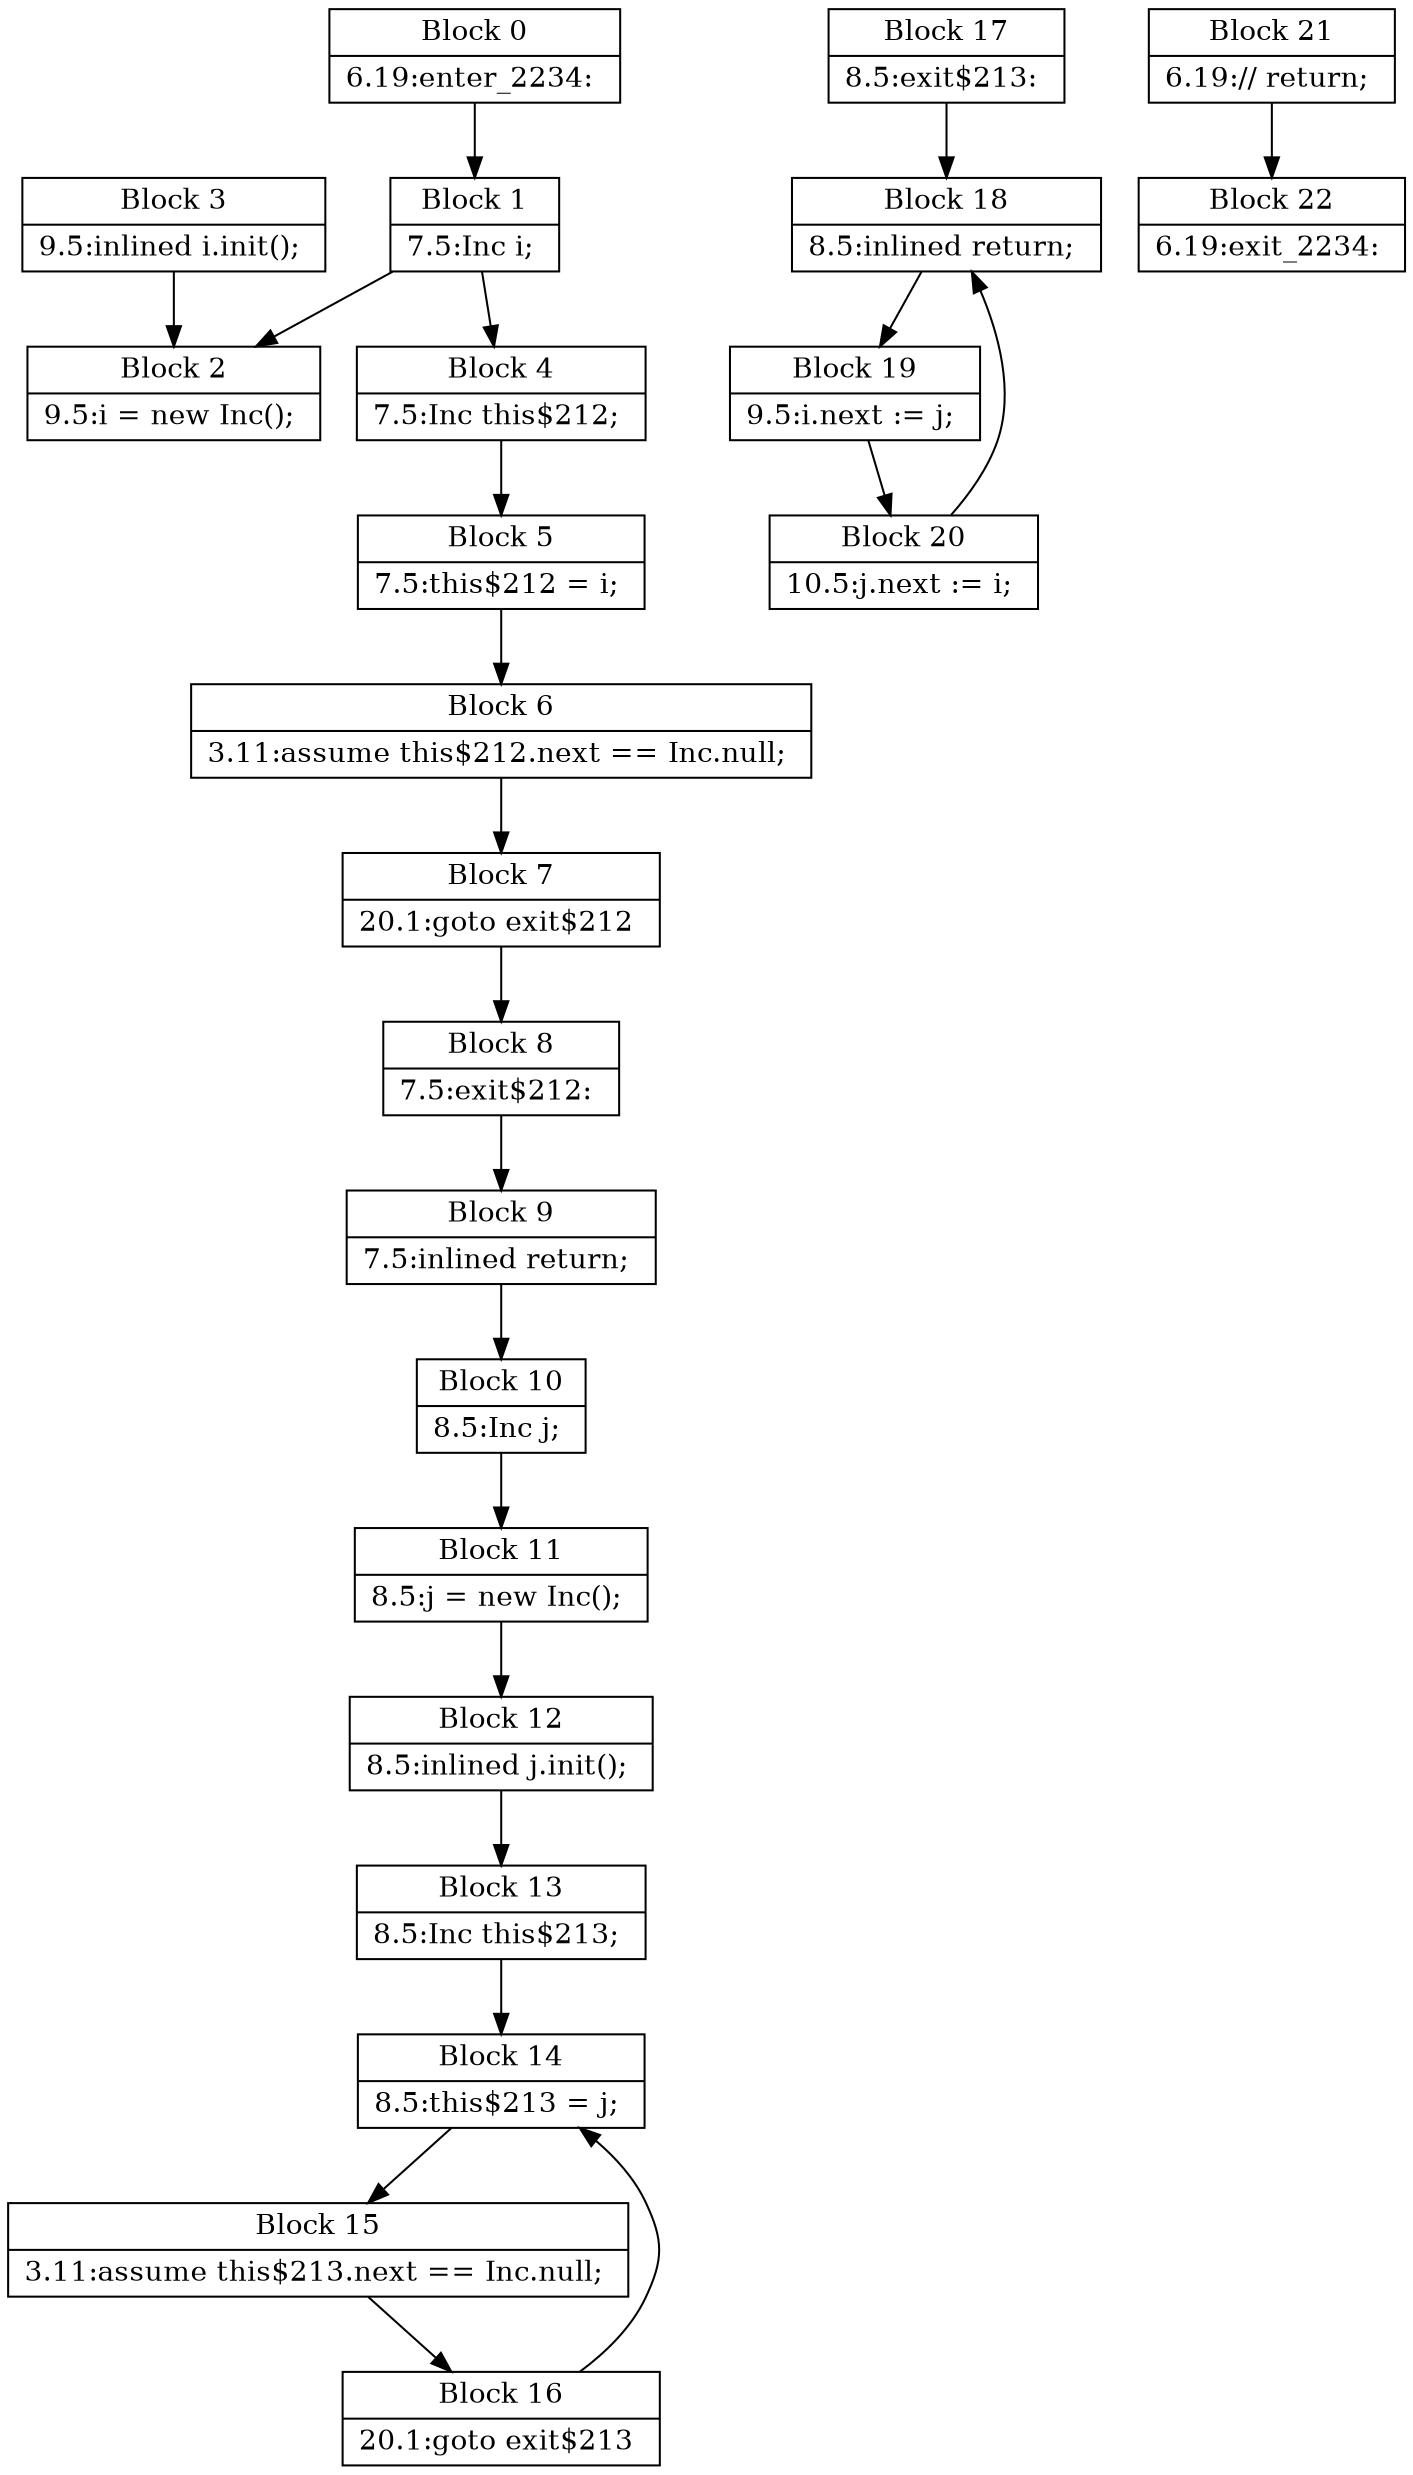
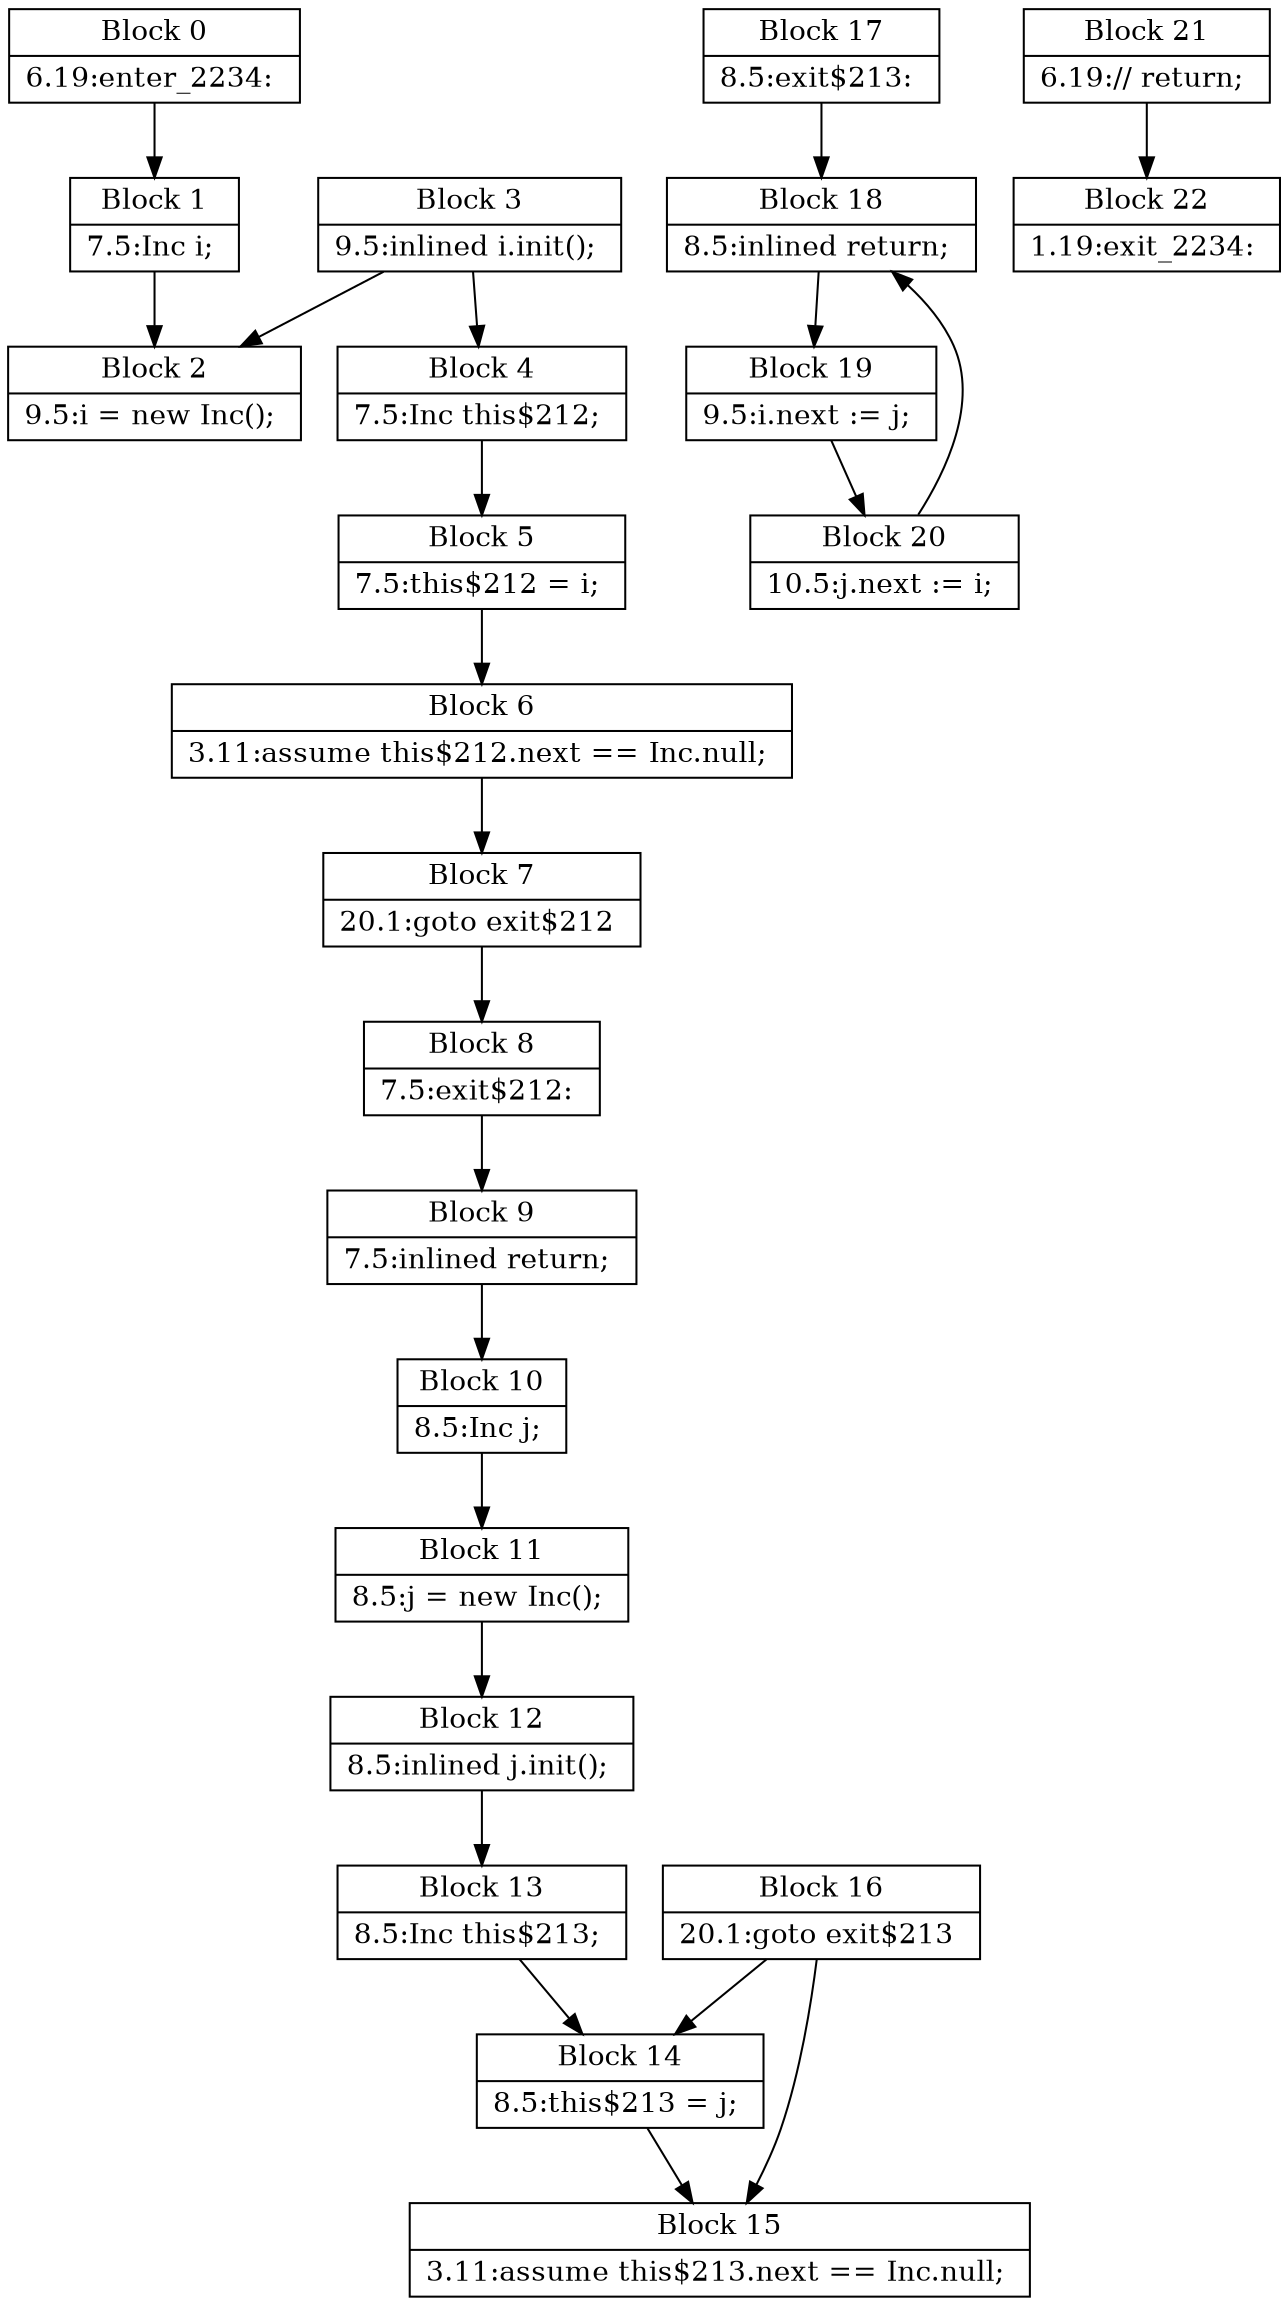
(1272, 247) -> (1147, 247)
(486, 299) -> (475, 299)
(402, 2327) -> (796, 2075)
